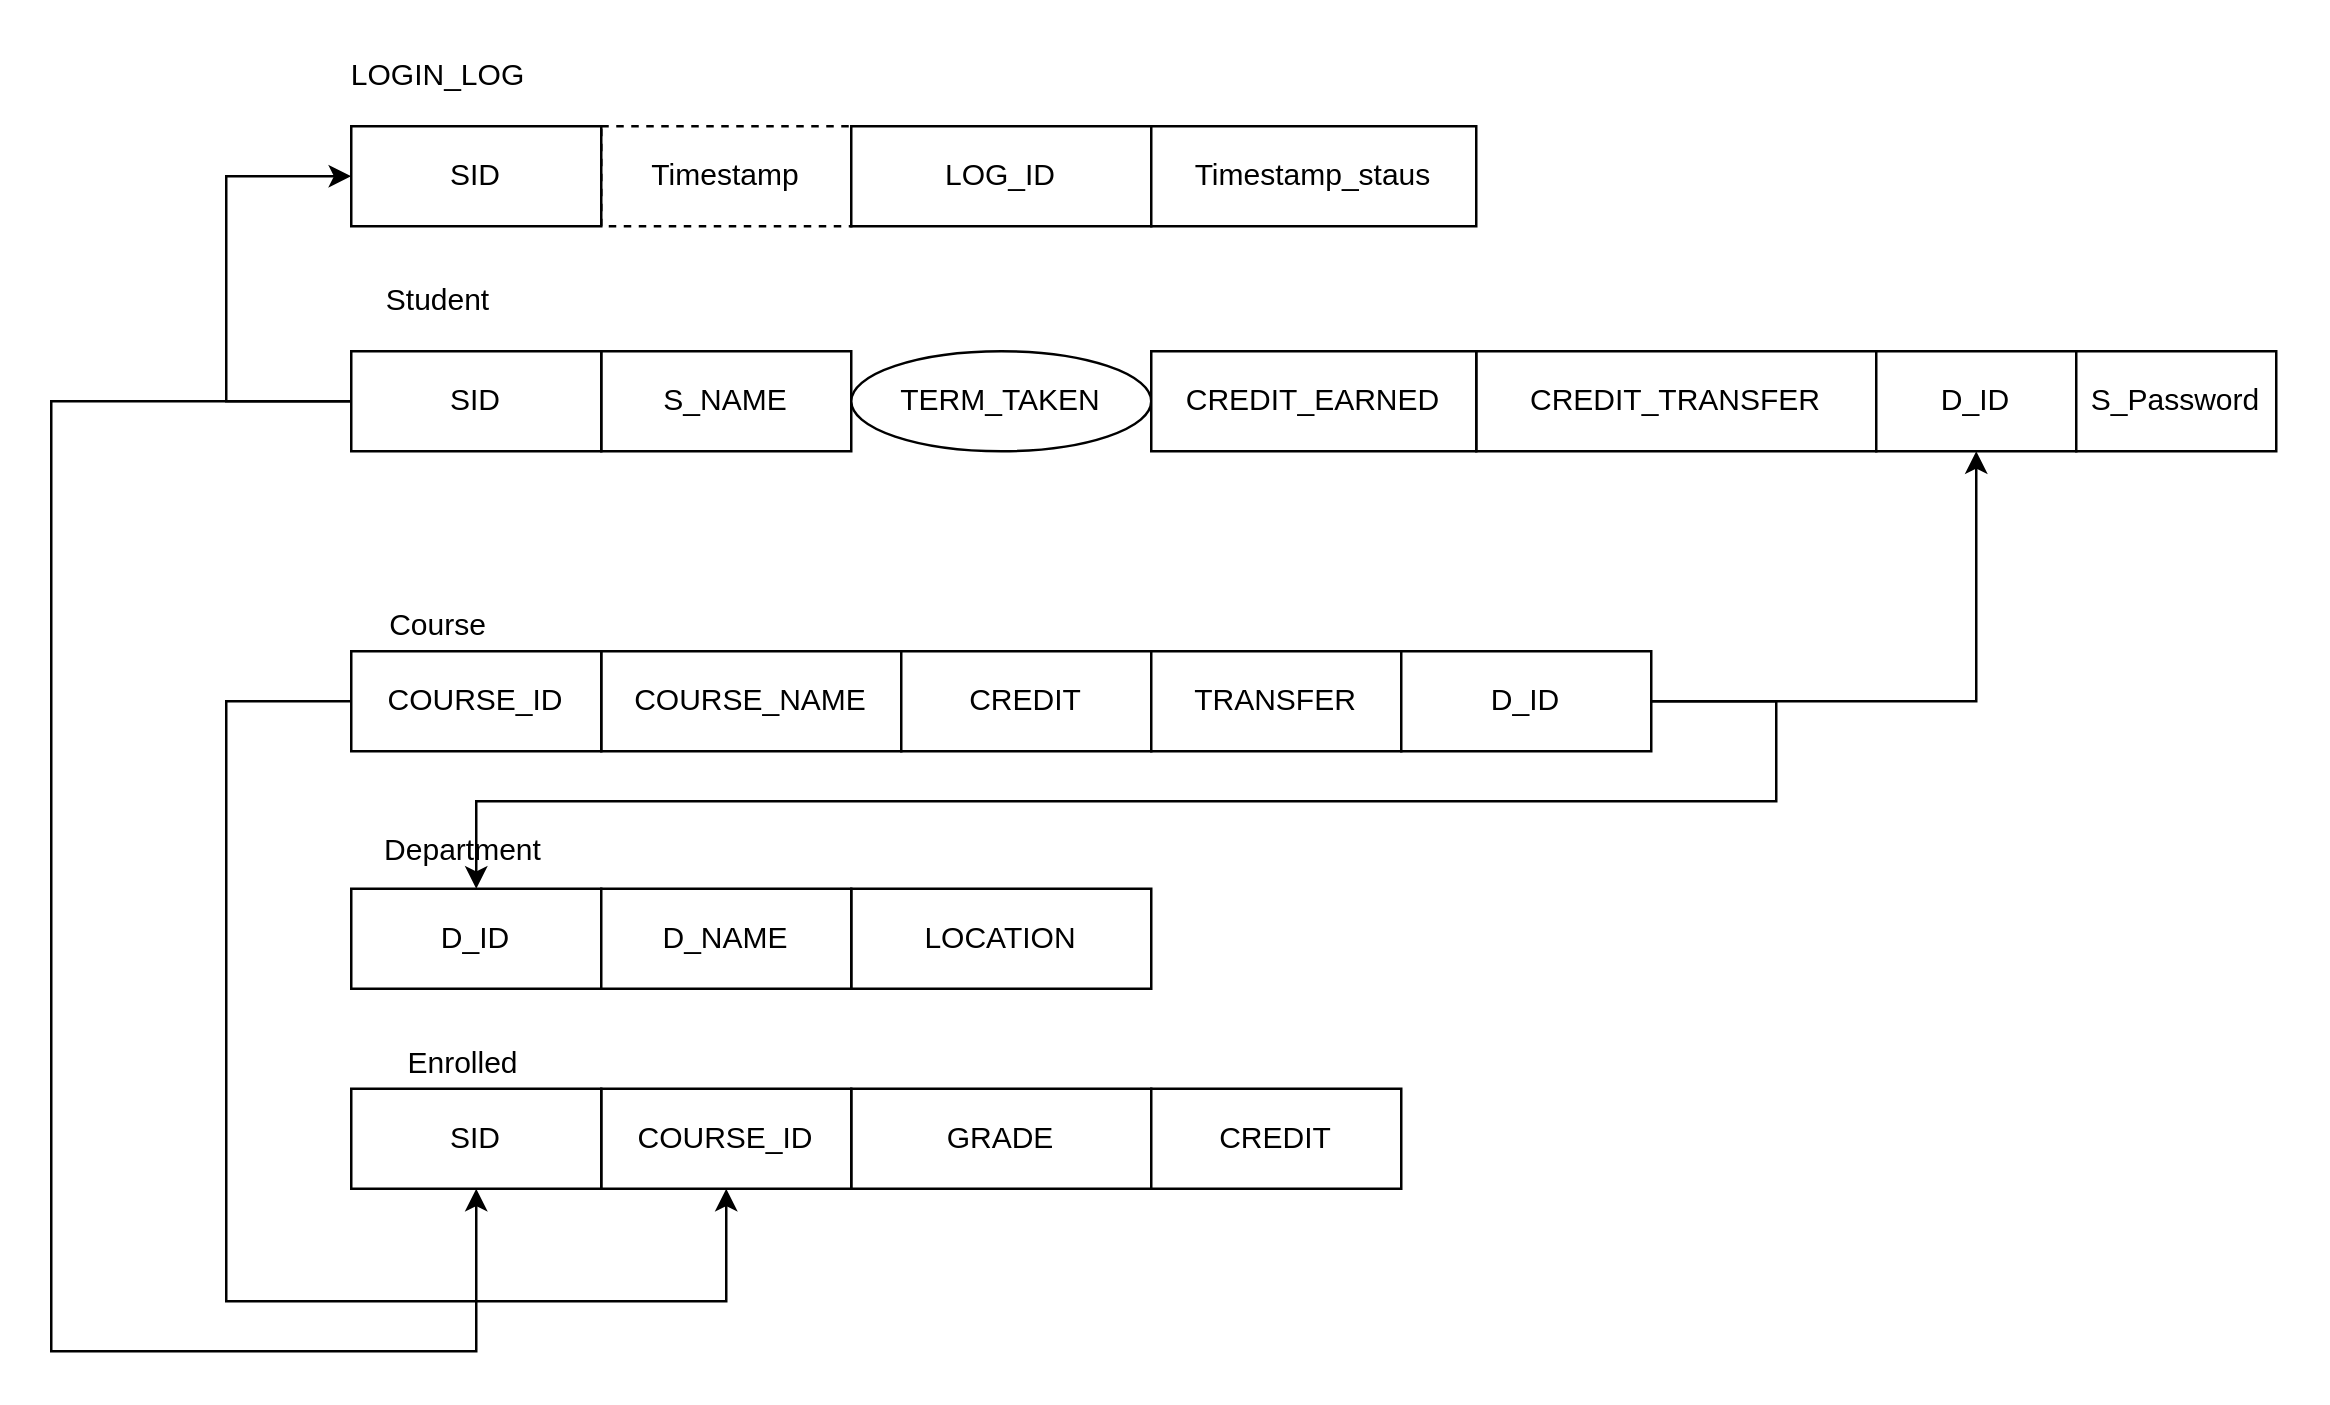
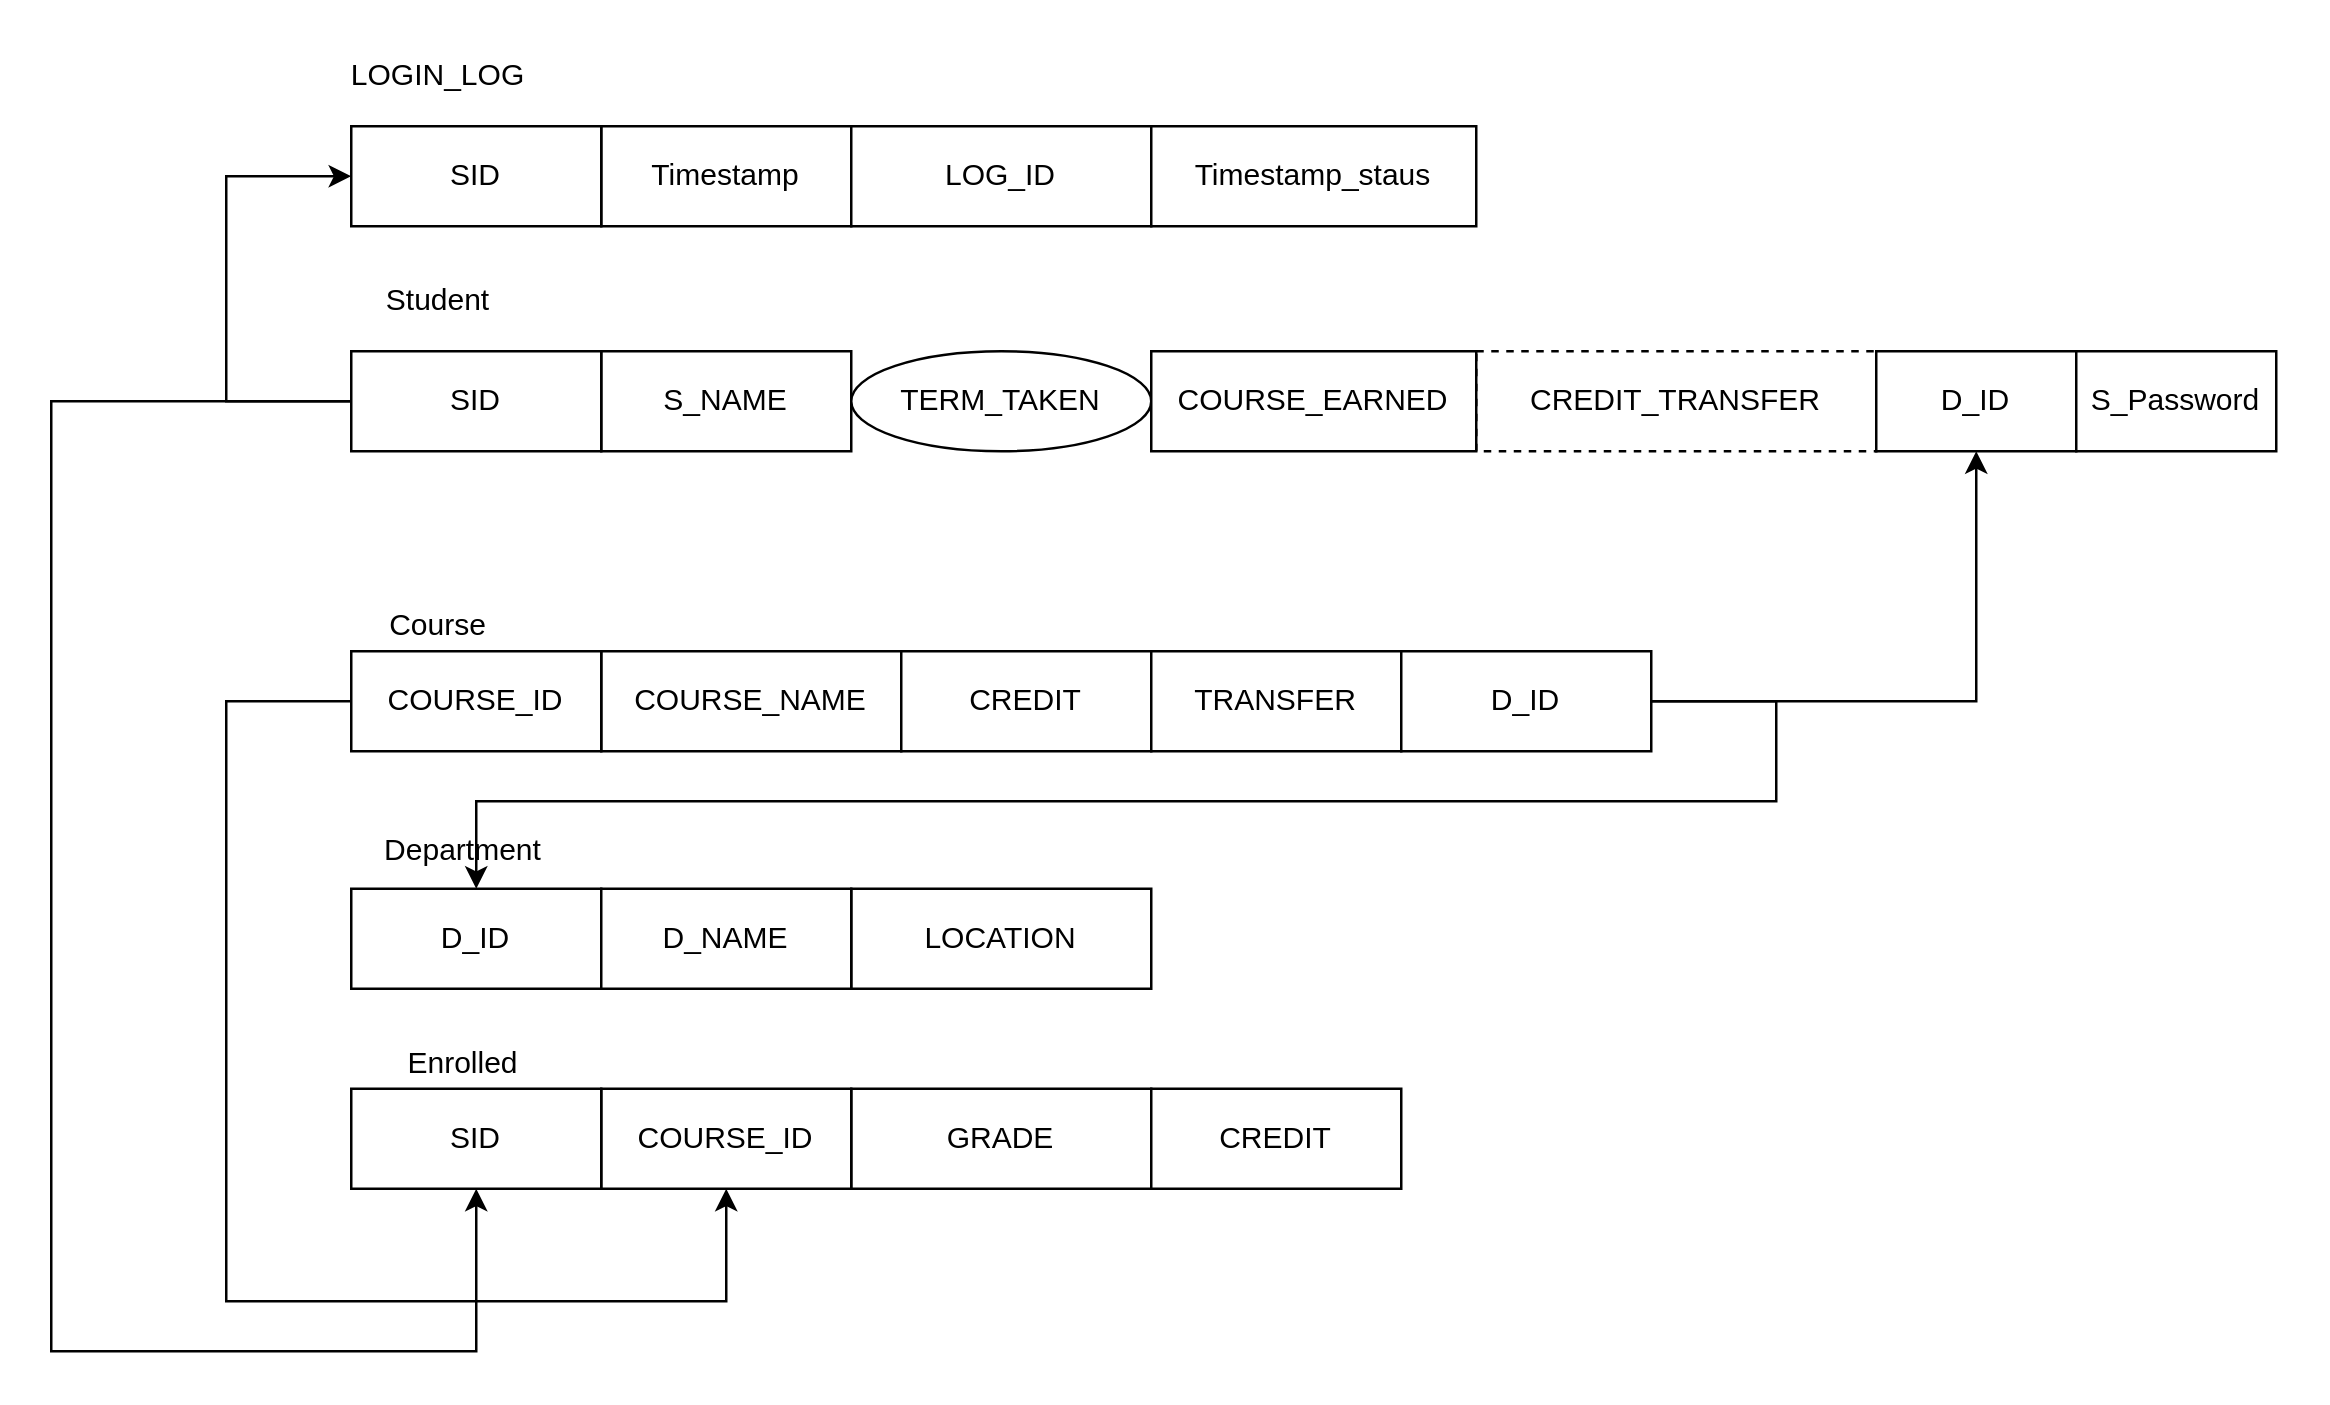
(726, 176) -> (726, 176)
(1314, 401) -> (1314, 401)
(1676, 401) -> (1676, 401)
